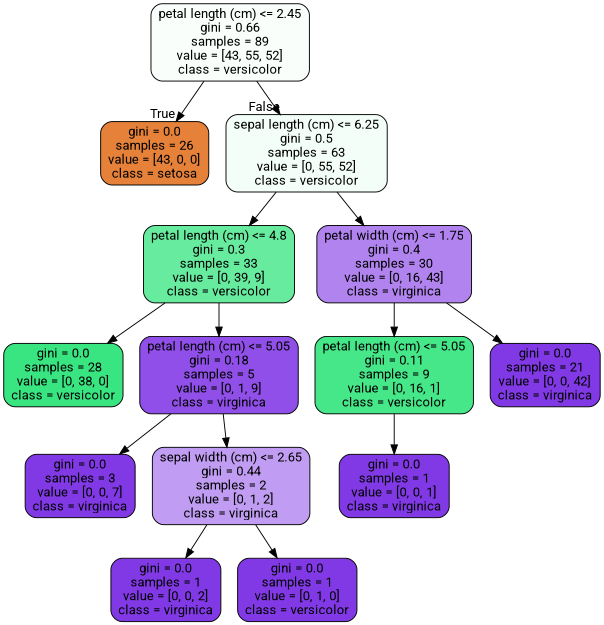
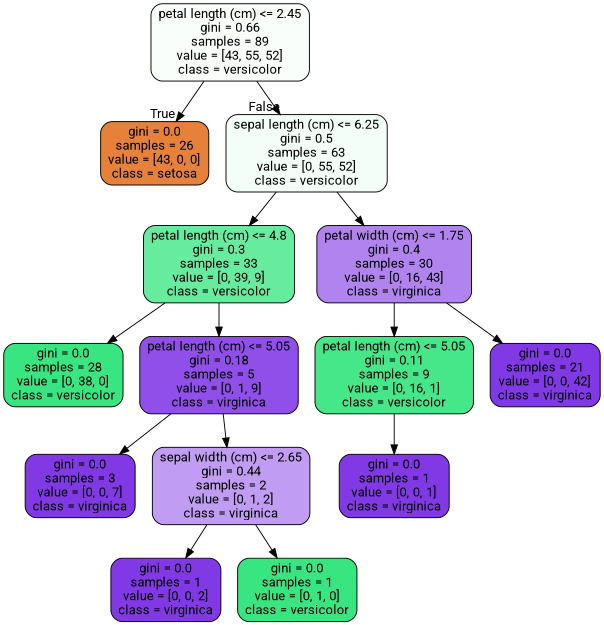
(297, 590) -> (297, 590)
